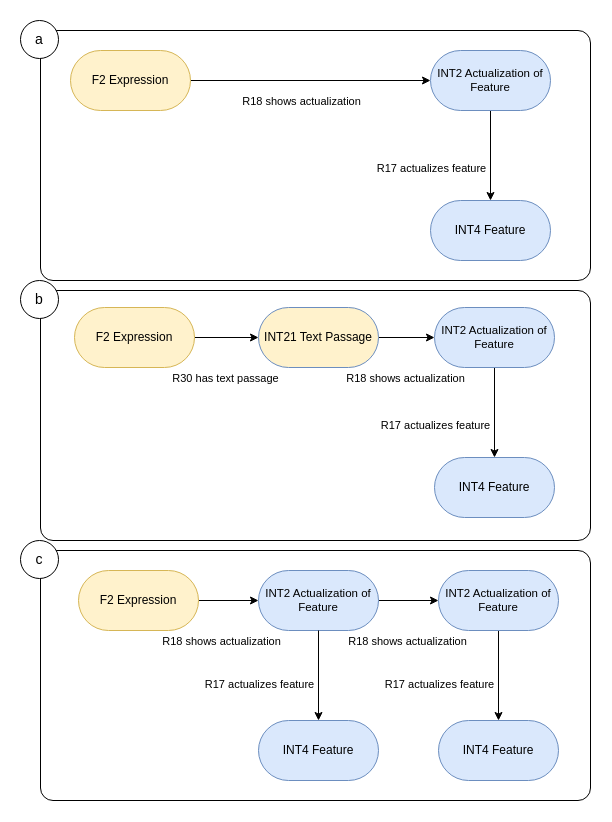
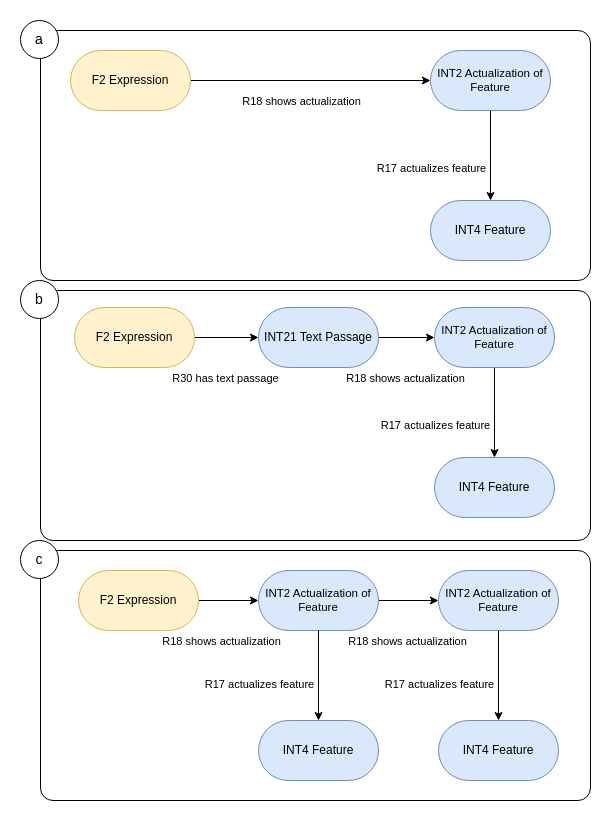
(319, 338) -> (319, 338)
